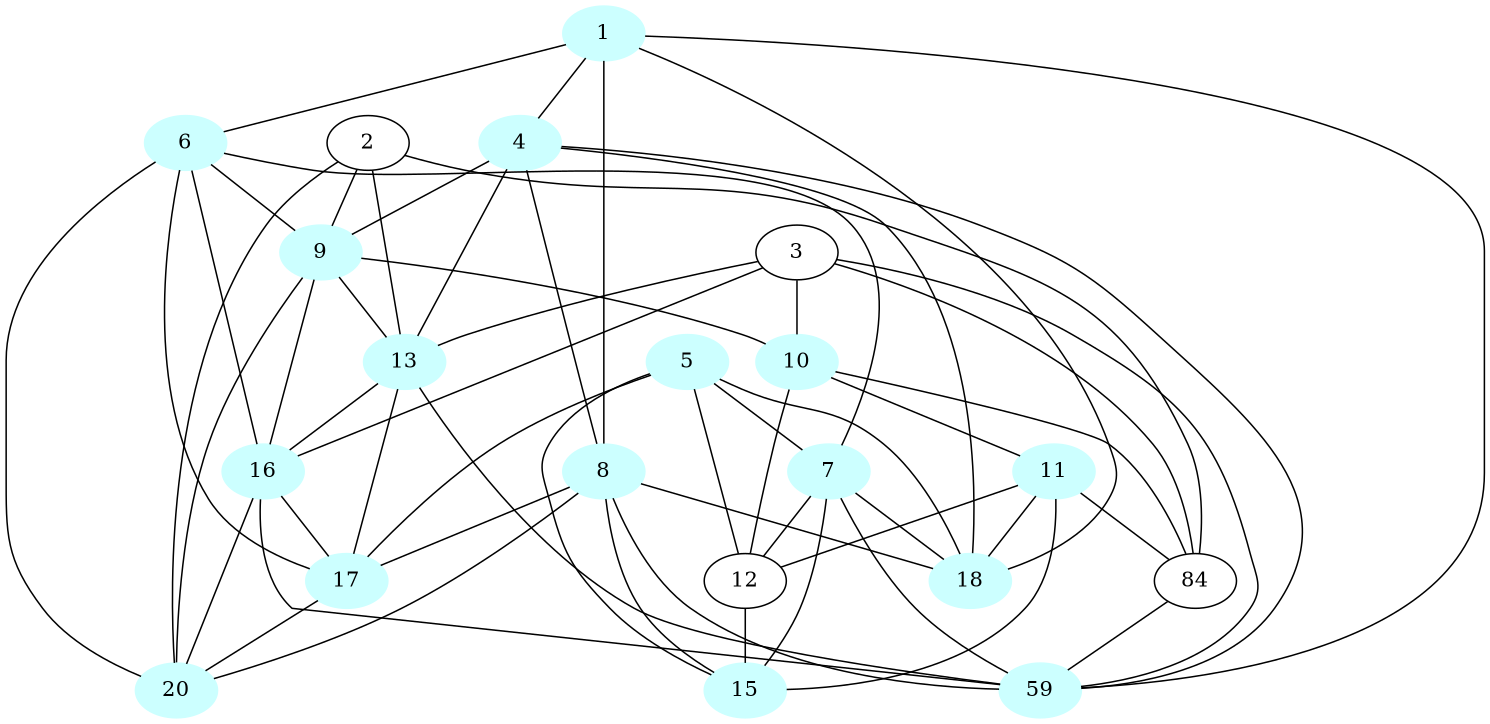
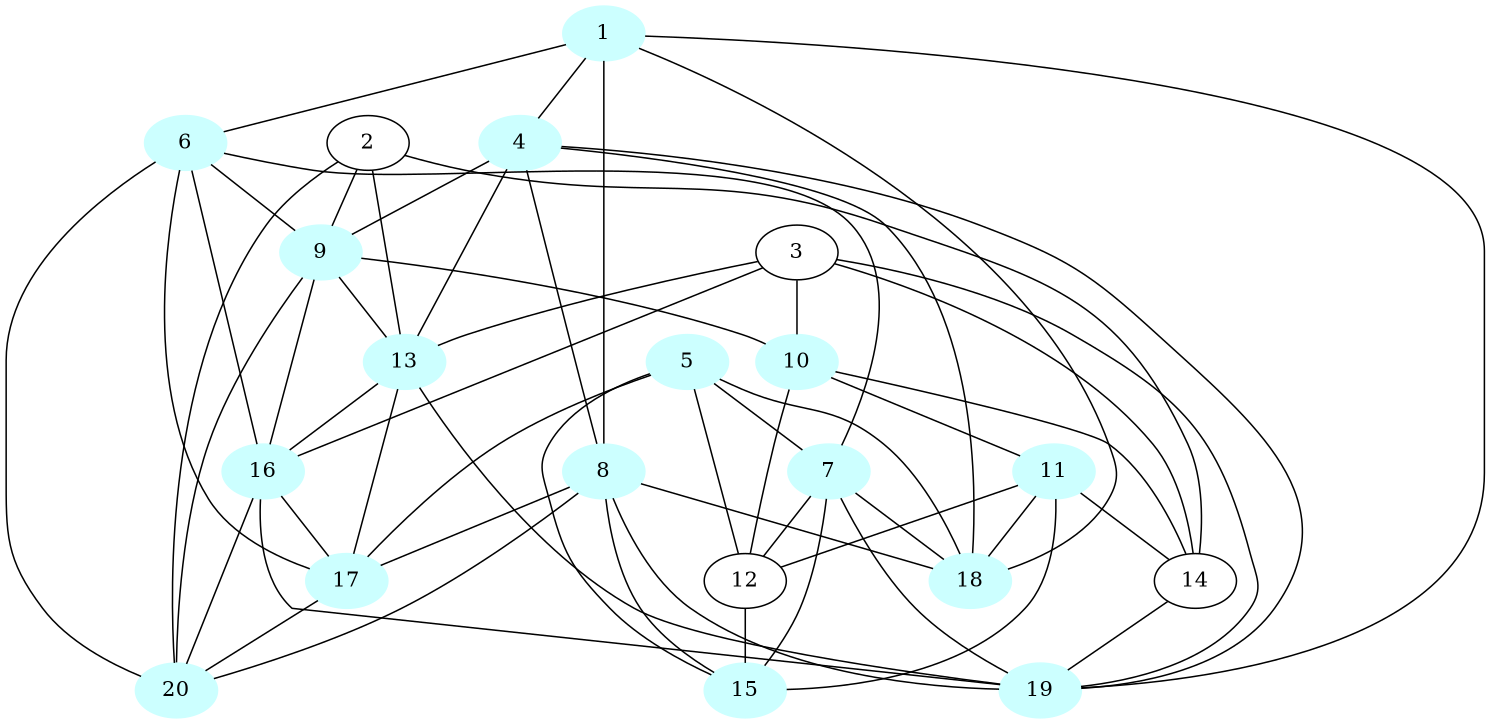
(1195, 581) -> (1195, 581)
(1040, 690) -> (1040, 690)
